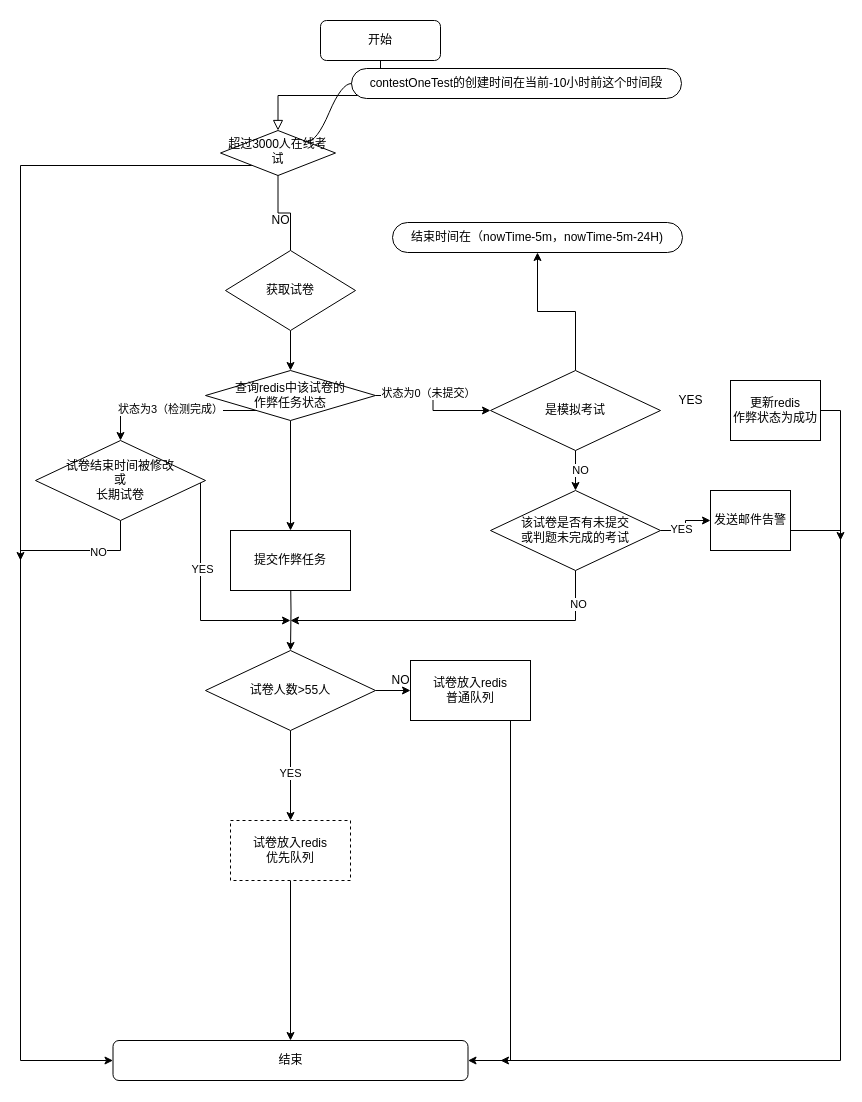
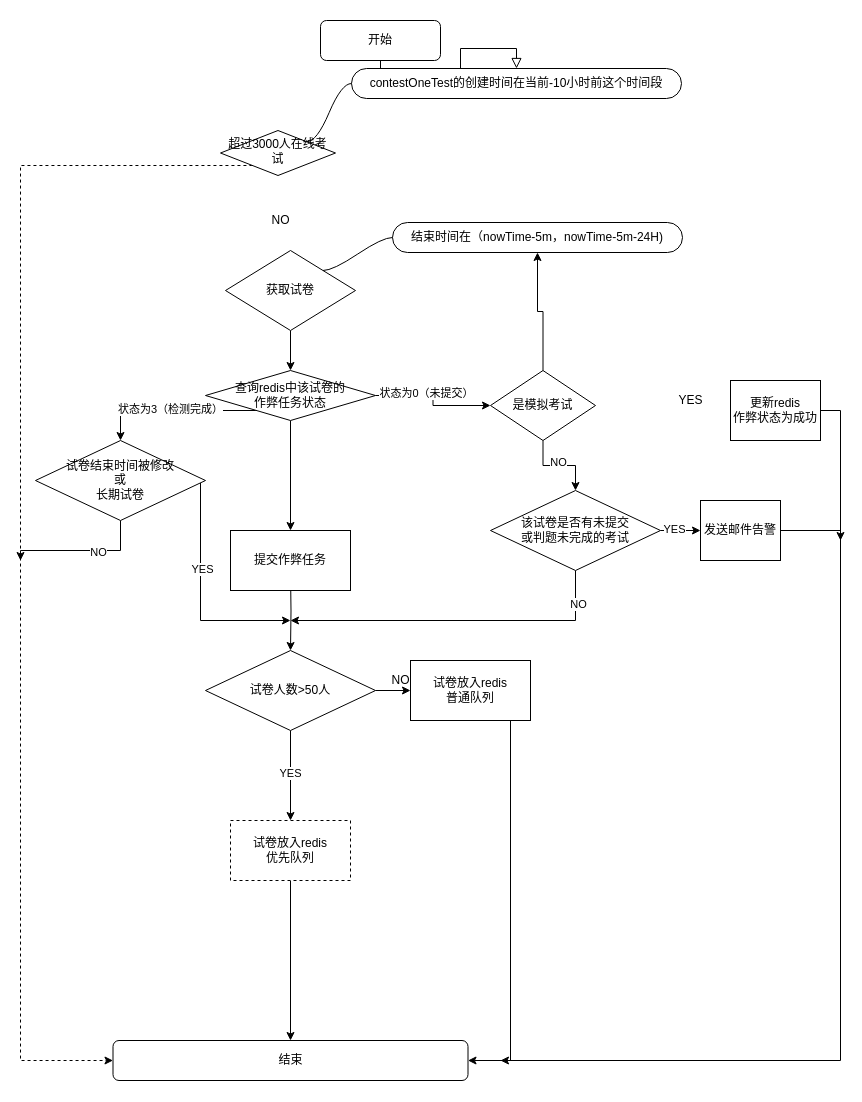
(306, 96) -> (483, 49)
(284, 213) -> none
(21, 243) -> (21, 243)
none -> (358, 254)
(576, 411) -> (543, 406)
(751, 521) -> (741, 531)
(291, 691) -> (291, 691)
